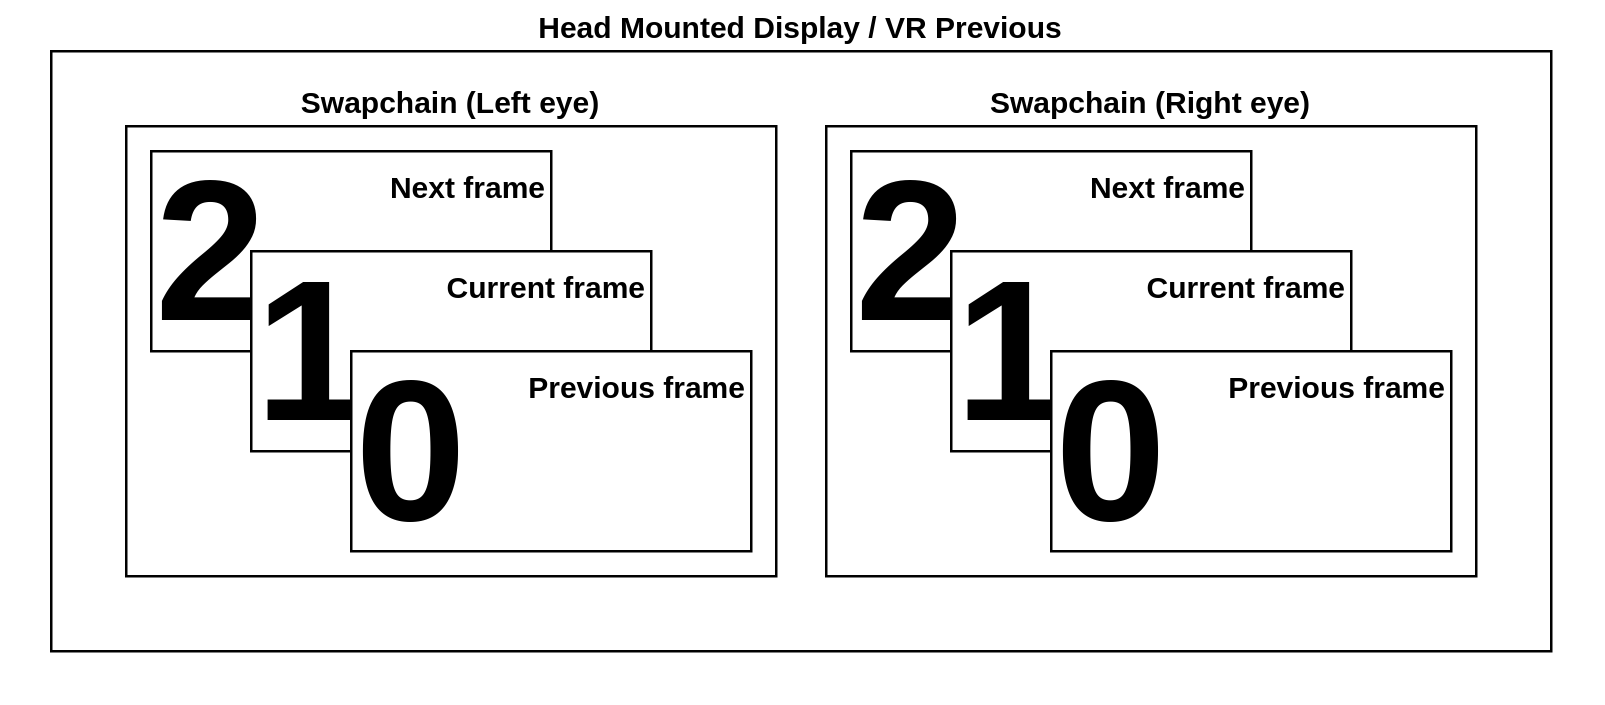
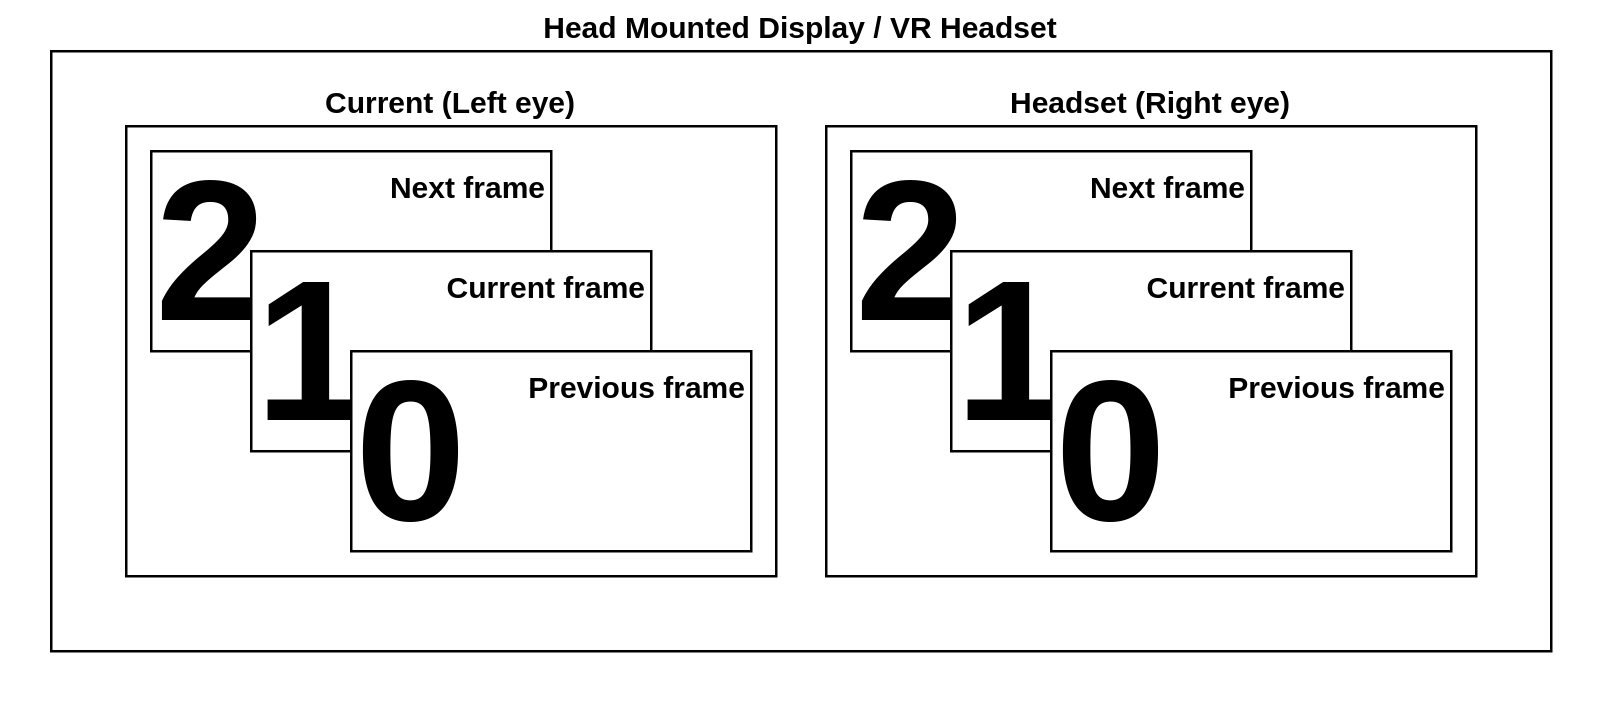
(801, 26) -> (801, 26)
(451, 101) -> (451, 101)
(1151, 101) -> (1151, 101)
